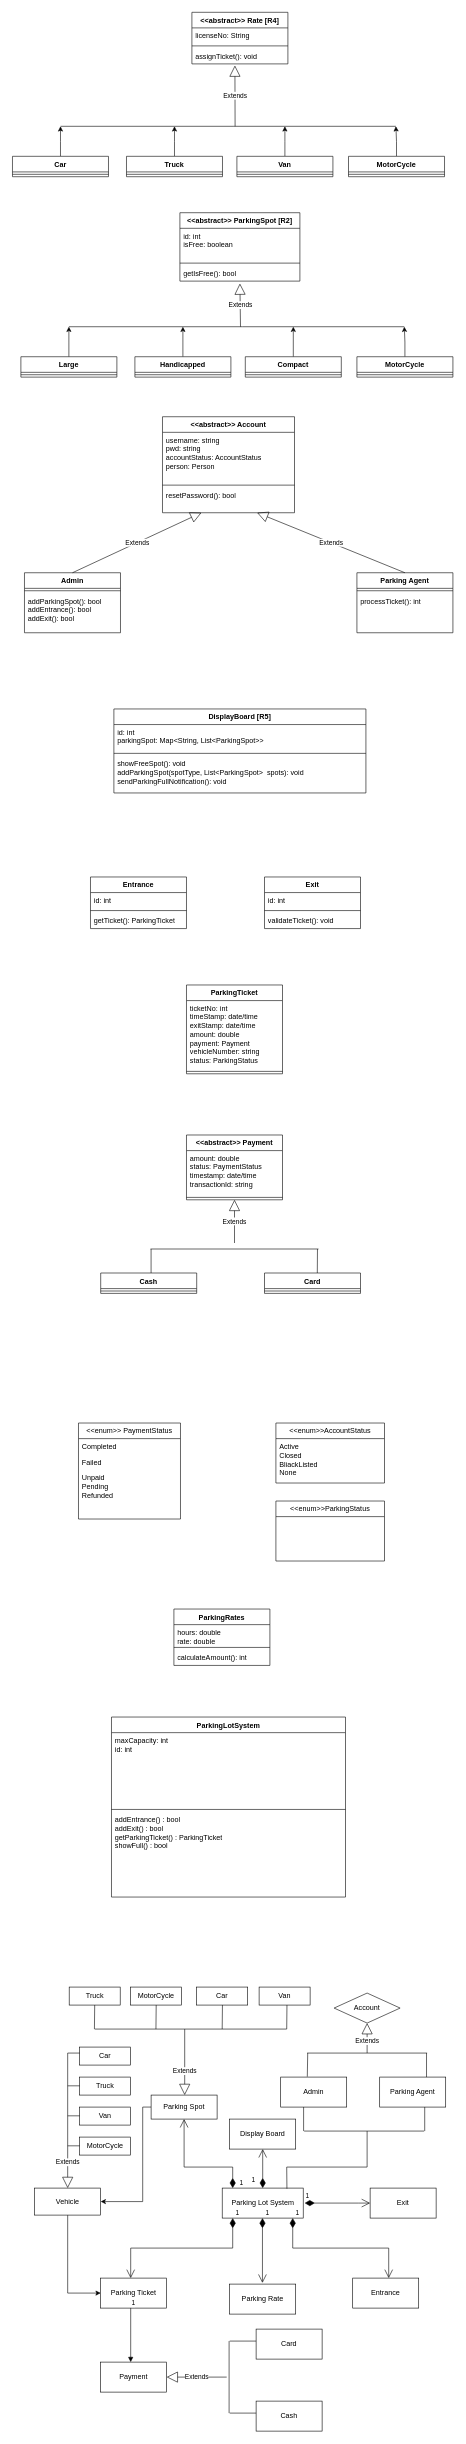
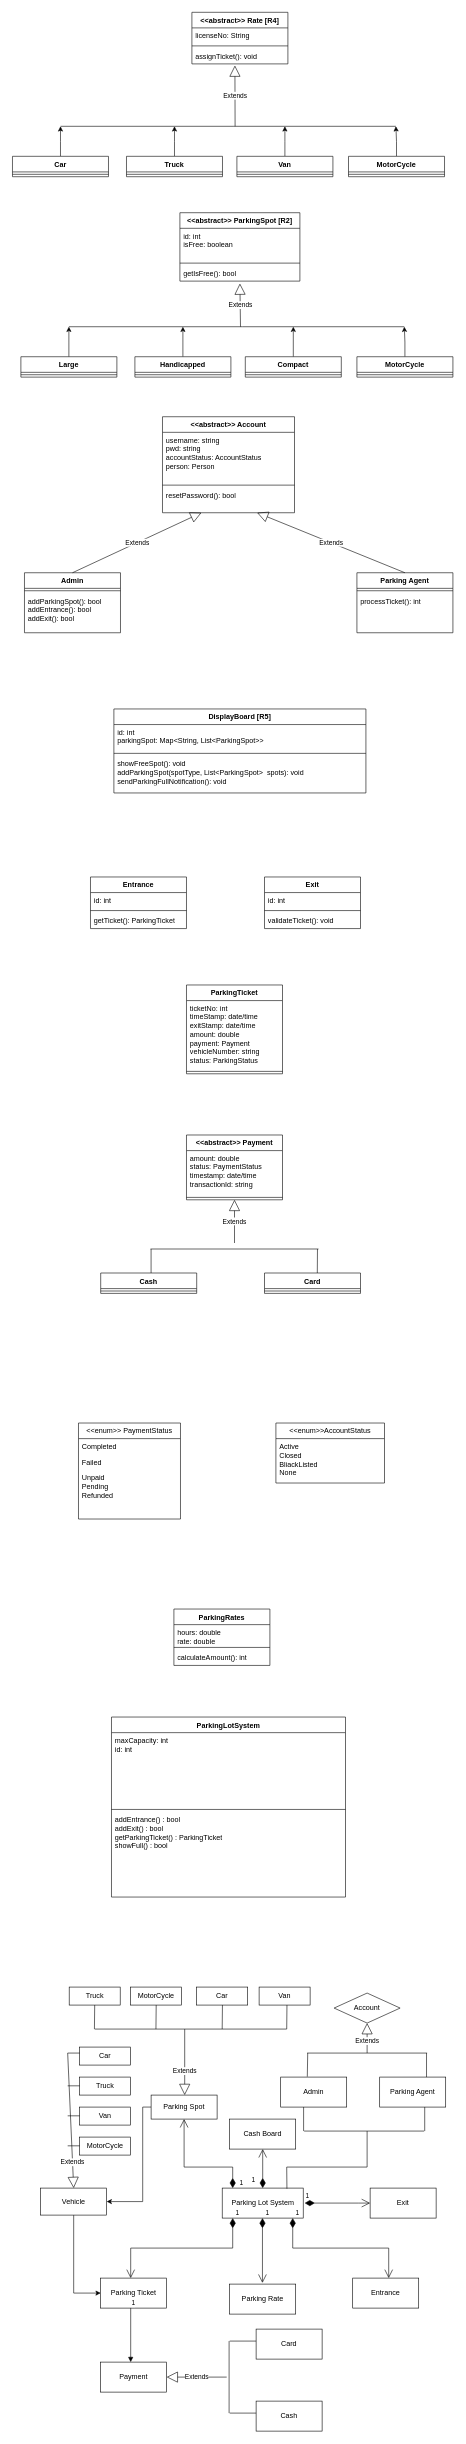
(330, 1531) -> none
(263, 2134) -> (263, 2134)
(68, 2201) -> (74, 2201)
